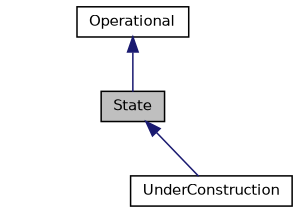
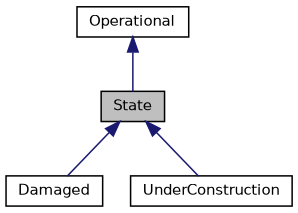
none -> (54, 191)
